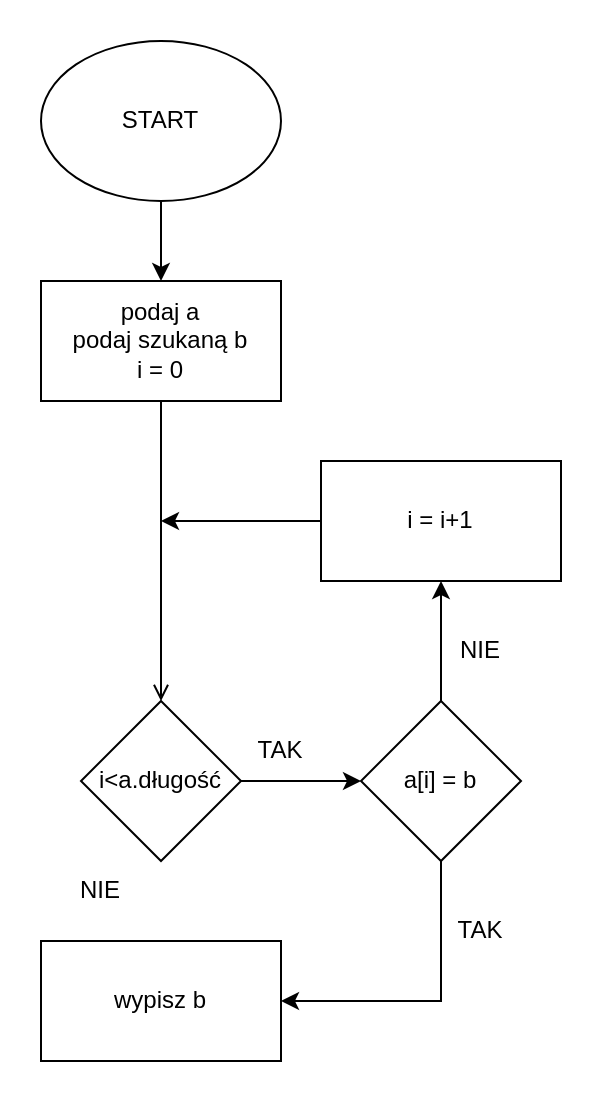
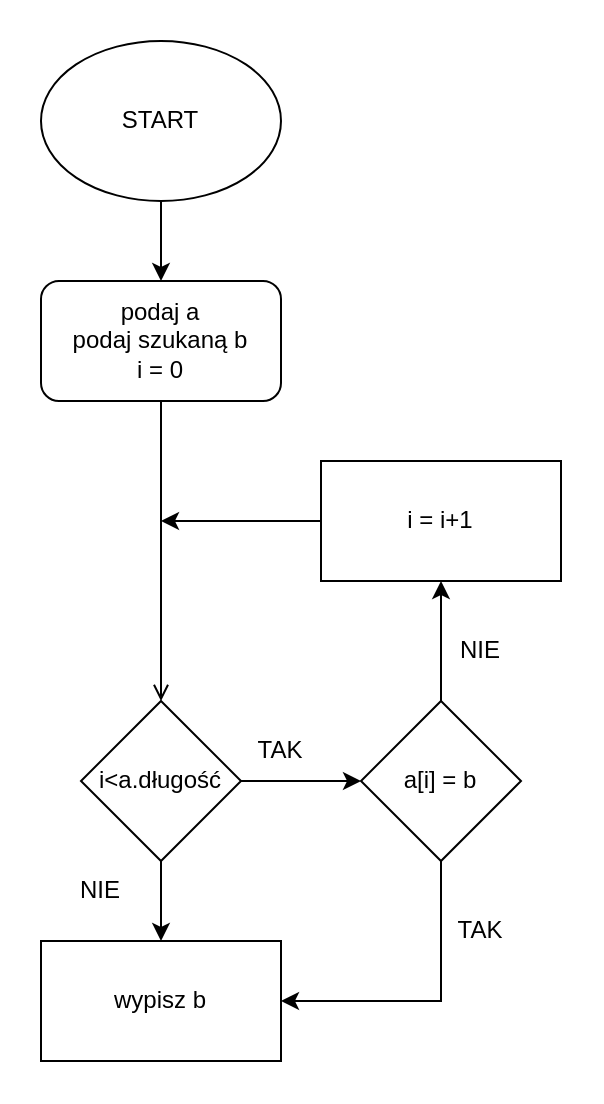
(161, 341) -> (161, 341)
none -> (161, 894)
